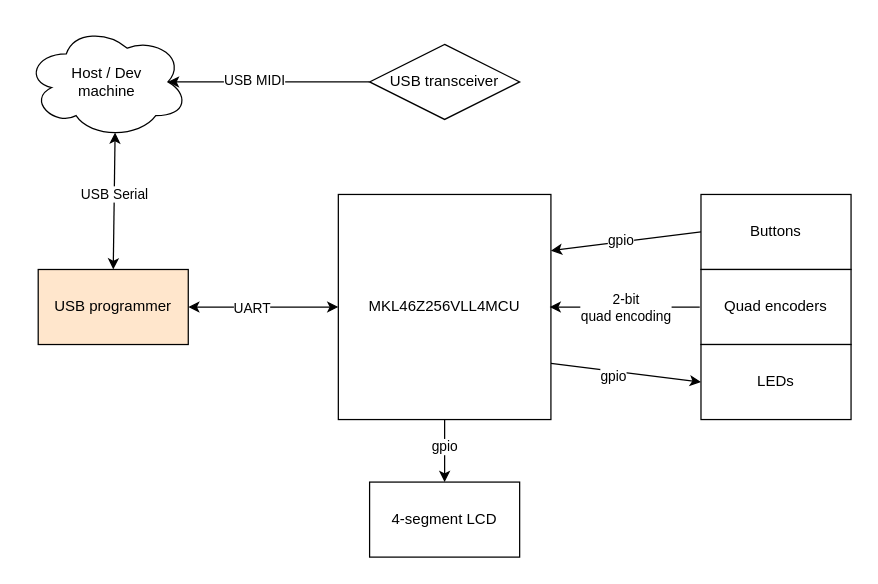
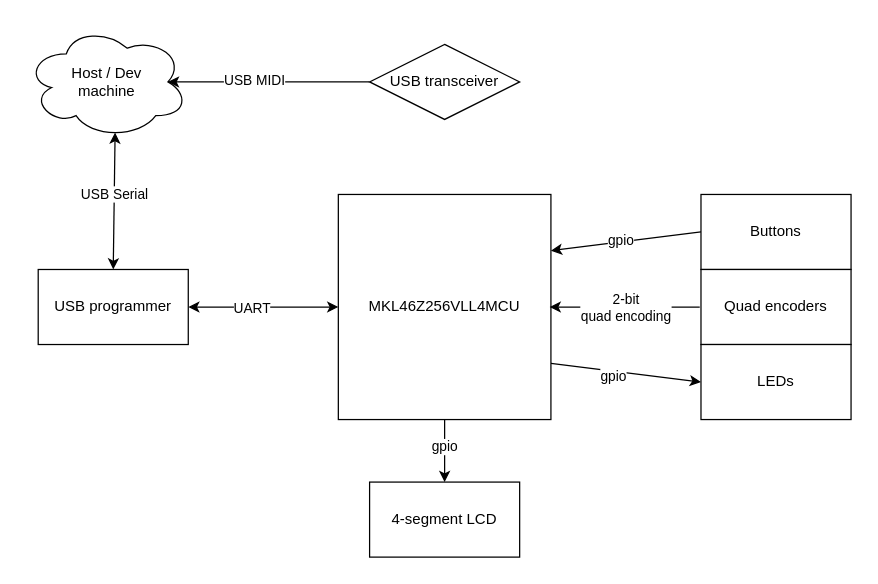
(113, 307) -> (113, 307)
